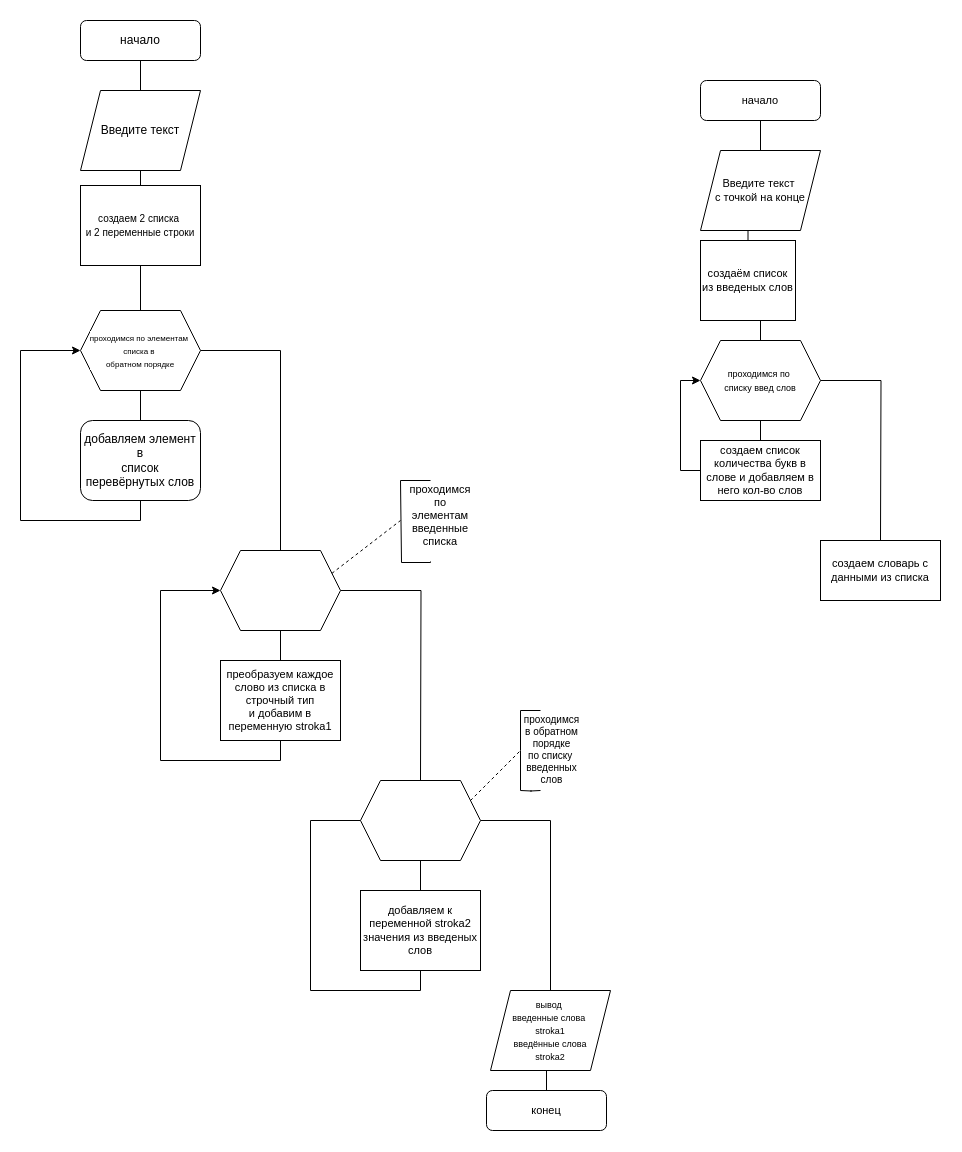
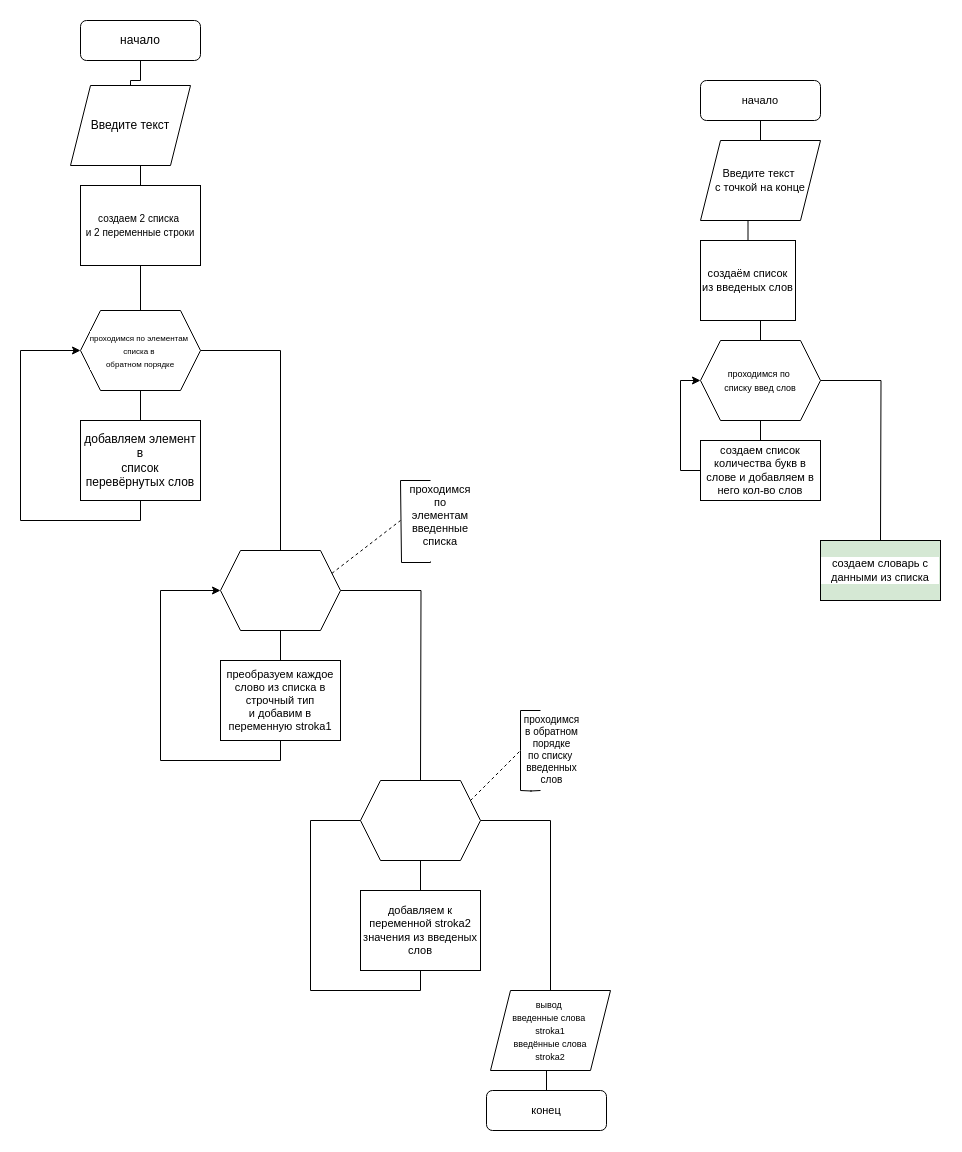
(141, 131) -> (131, 126)
(761, 191) -> (761, 181)
(141, 461) -> (141, 461)
(881, 571) -> (881, 571)
